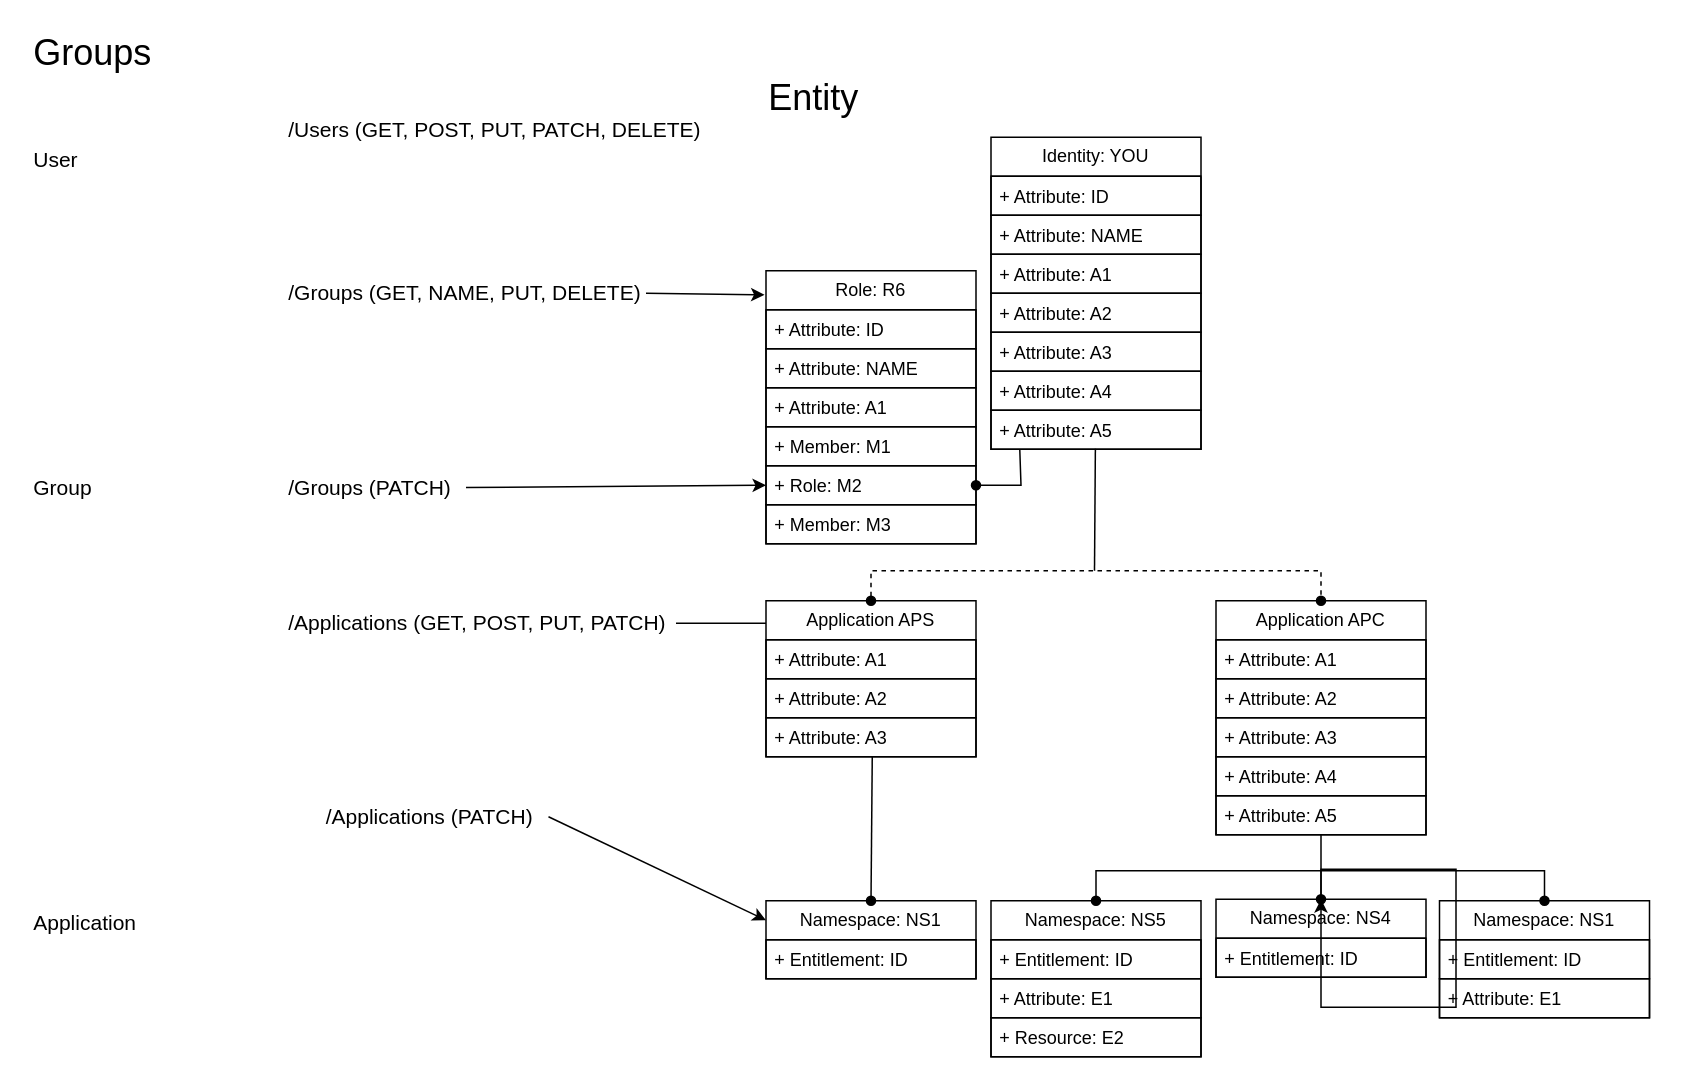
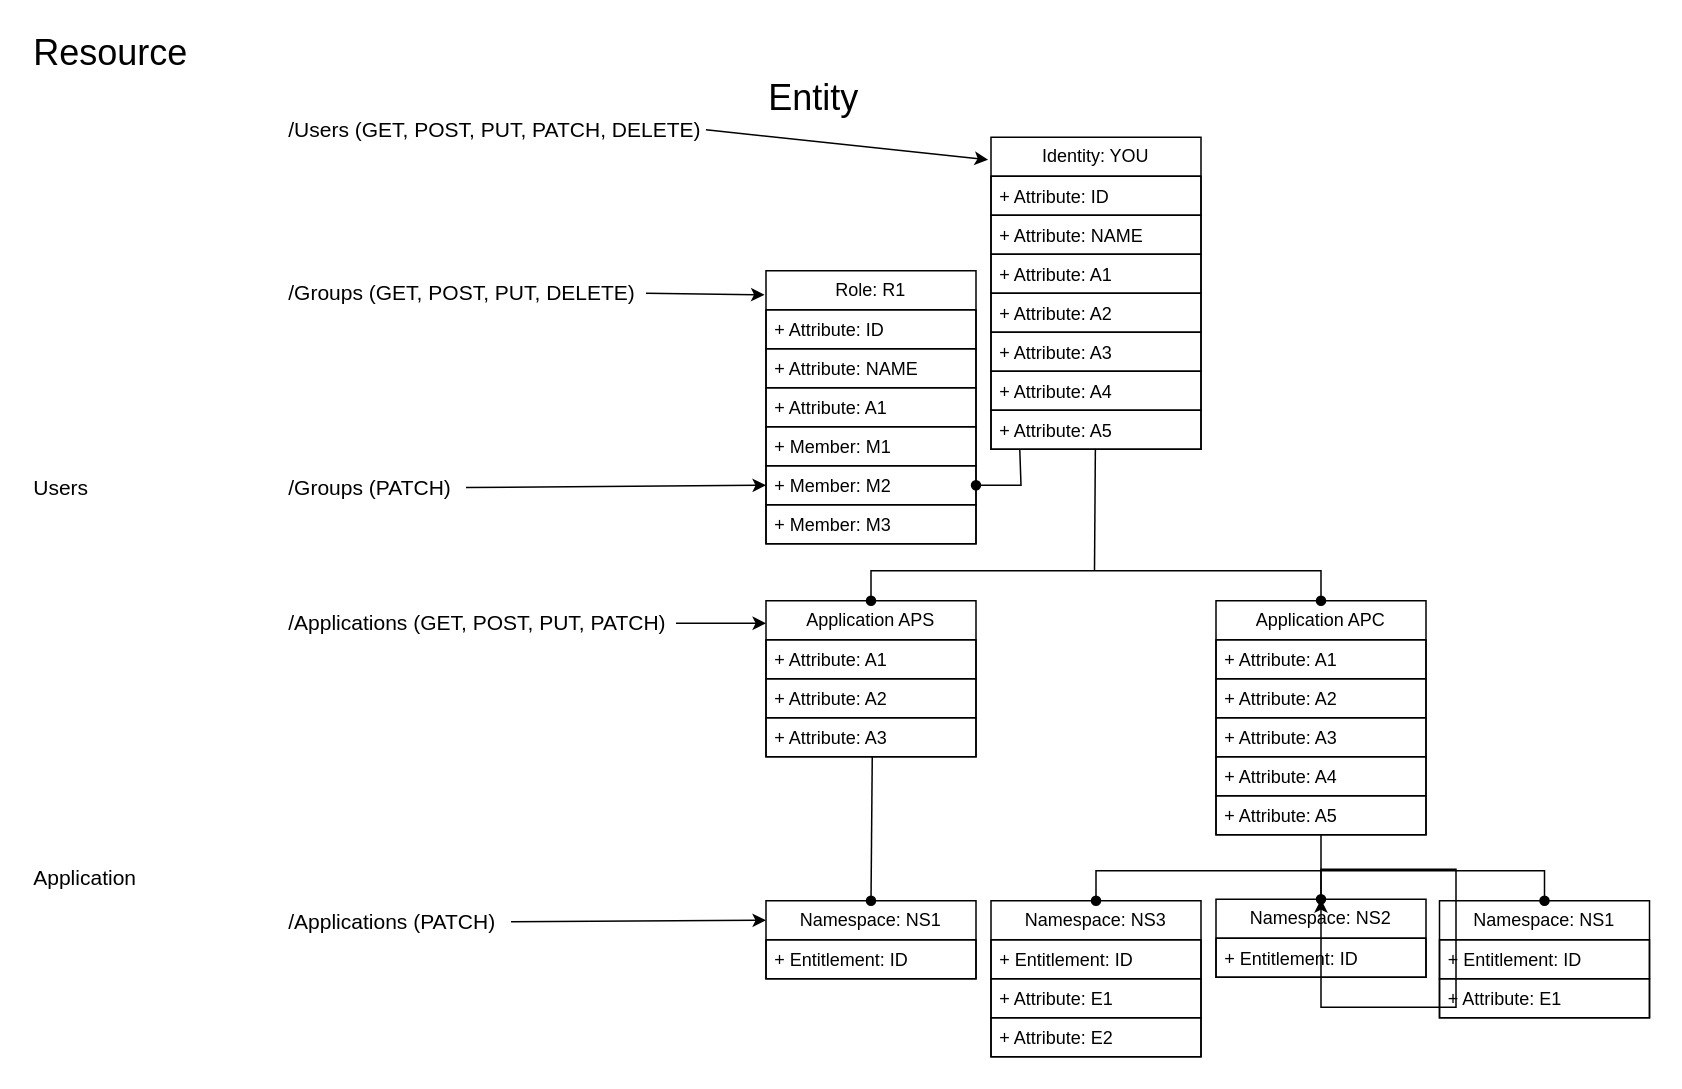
(94, 53) -> (114, 53)
none -> (842, 144)
(143, 160) -> none
(871, 290) -> (871, 290)
(458, 293) -> (458, 293)
(816, 487) -> (828, 487)
(63, 488) -> (63, 488)
(1095, 571) -> (1095, 571)
(757, 623) -> (754, 623)
(436, 817) -> (398, 922)
(1321, 919) -> (1321, 919)
(1096, 920) -> (1096, 920)
(143, 923) -> (143, 878)
(1063, 1039) -> (1066, 1039)
